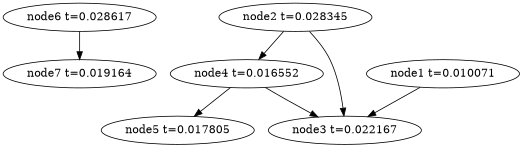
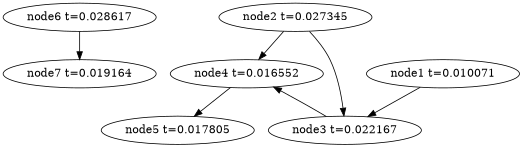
(295, 17) -> (295, 17)
(288, 101) -> (304, 103)
